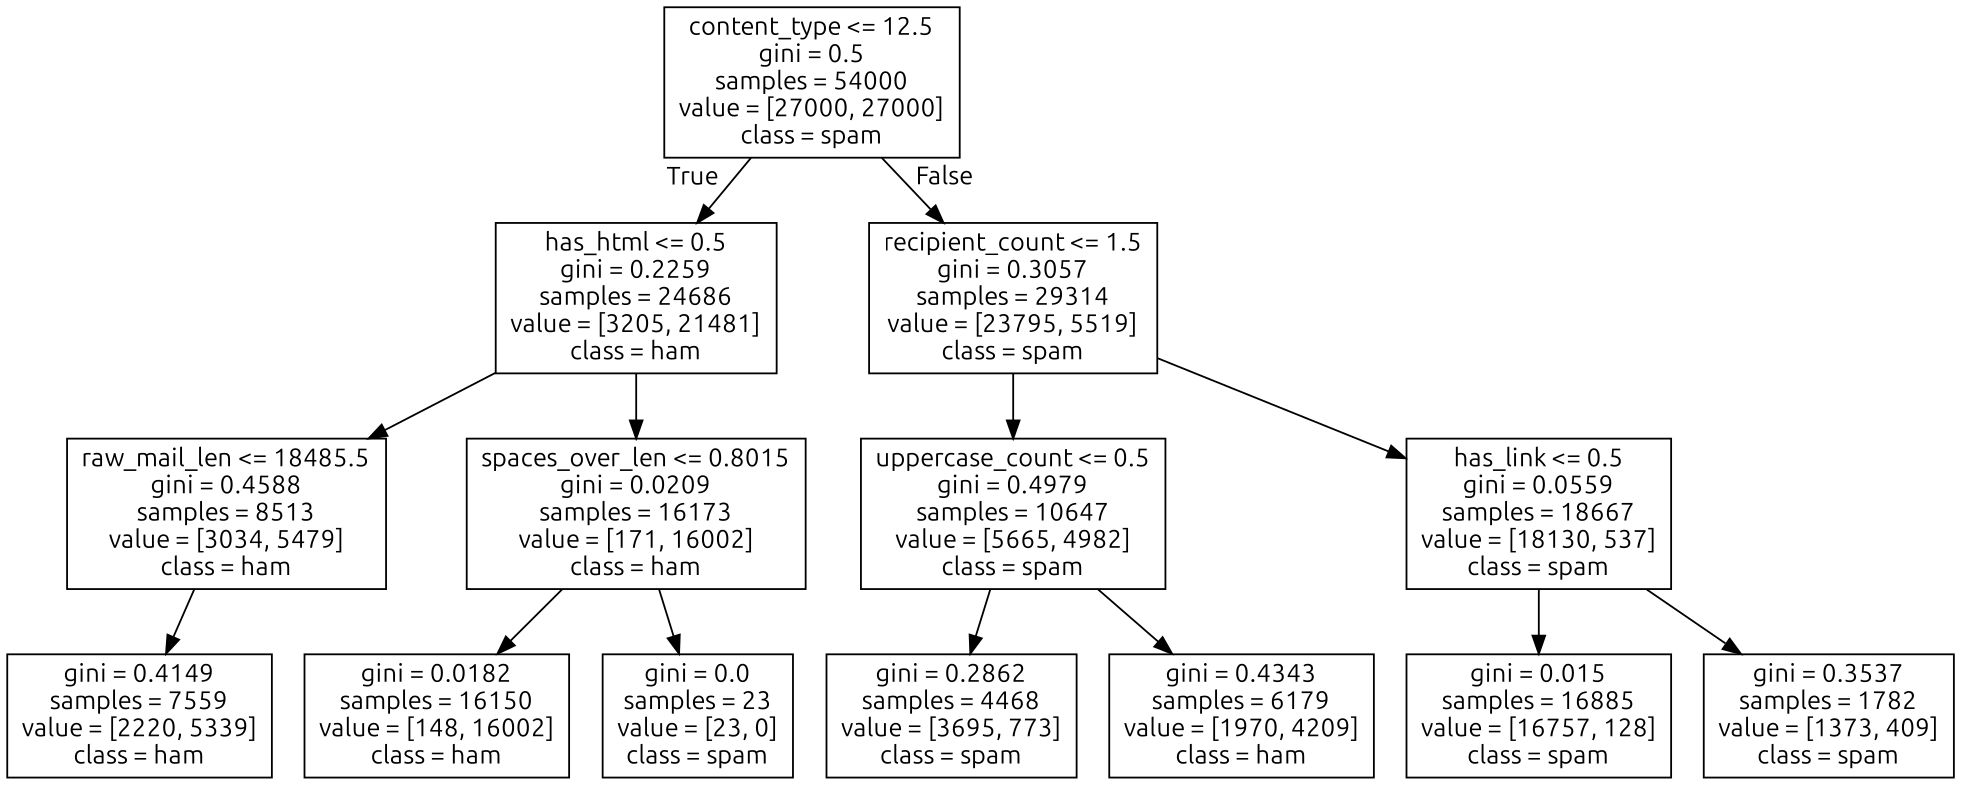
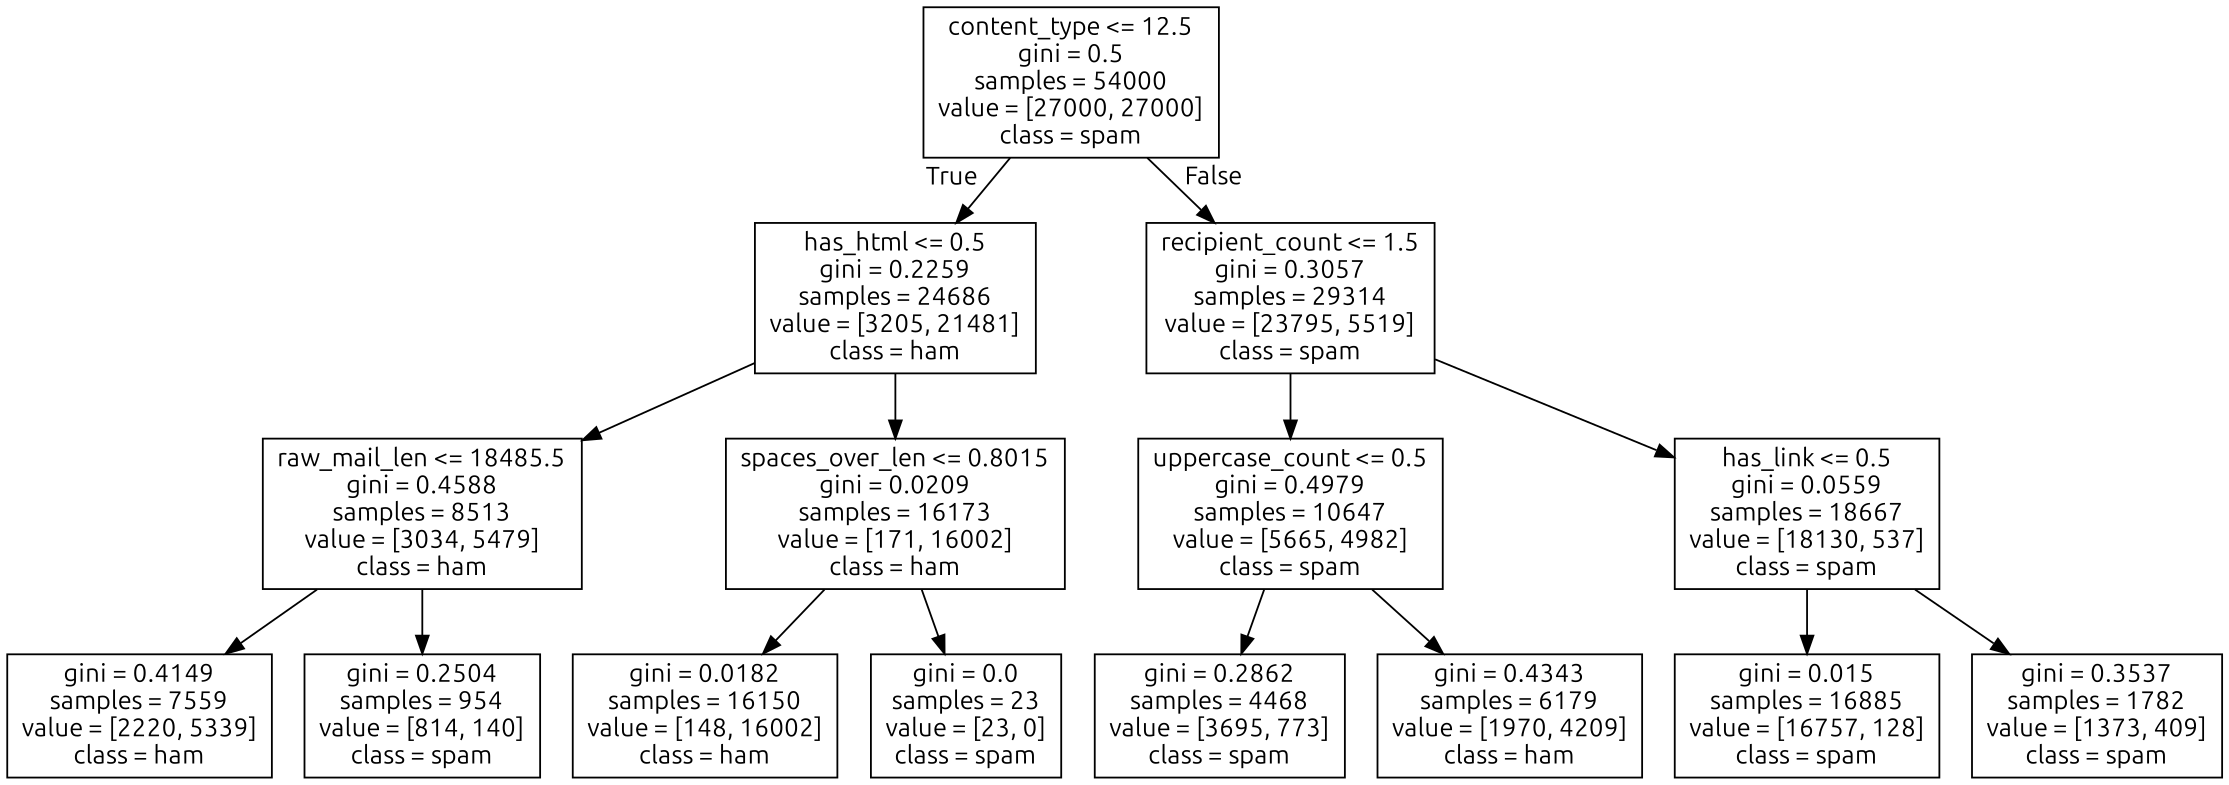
none -> (422, 716)
